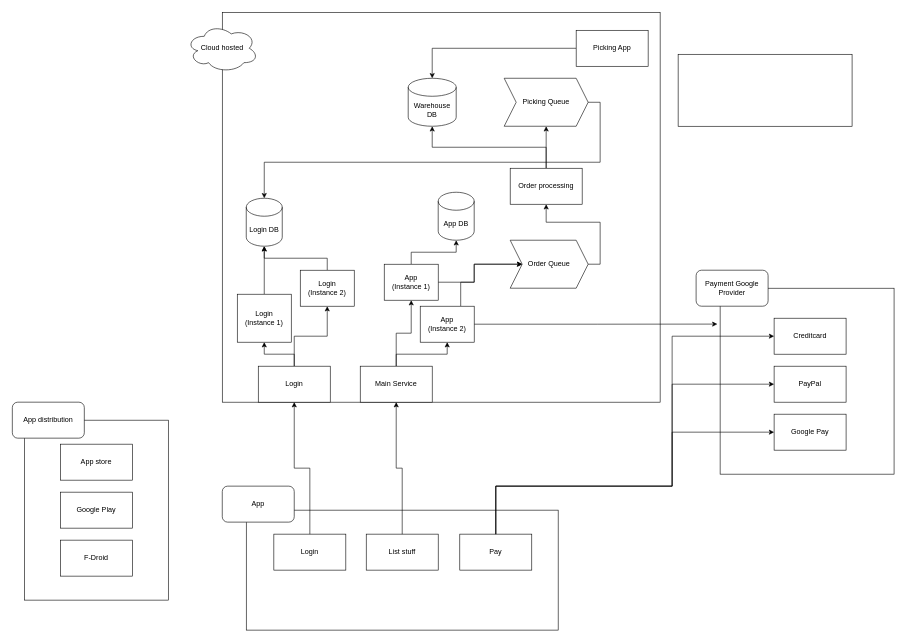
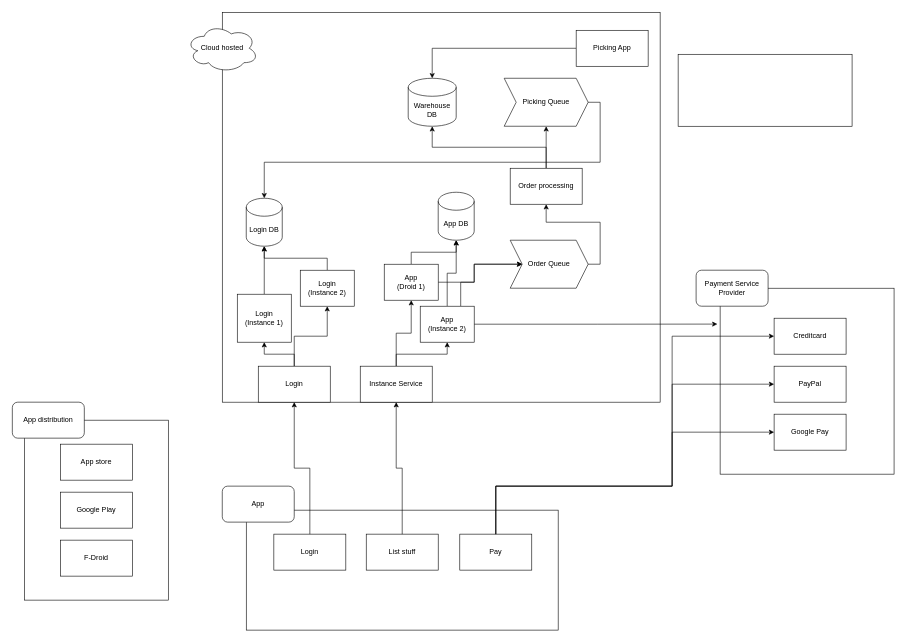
none -> (447, 276)
(411, 282) -> (411, 282)
(732, 288) -> (732, 288)
(396, 384) -> (396, 384)
